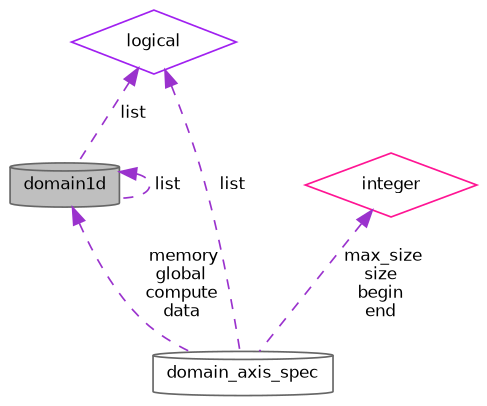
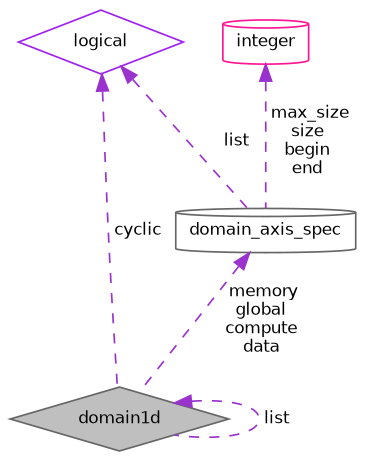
(131, 114) -> (135, 231)
(65, 185) -> (119, 419)
(391, 185) -> (266, 42)
(123, 298) -> (189, 329)
